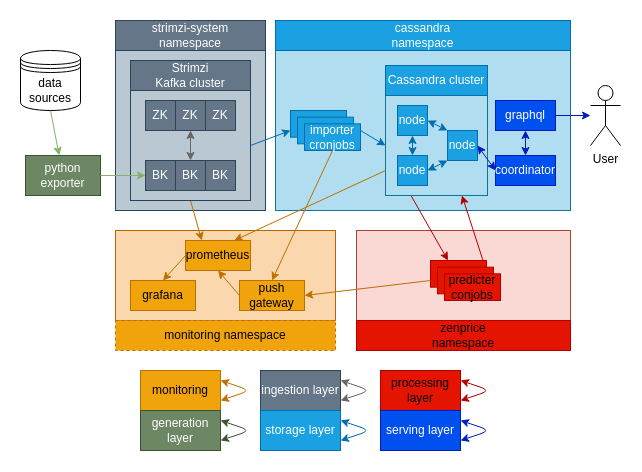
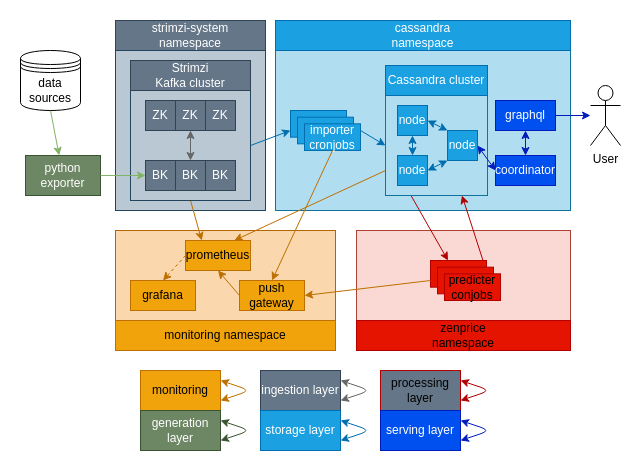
(177, 265) -> (177, 265)
(226, 336) -> (226, 336)
(421, 391) -> (421, 391)
